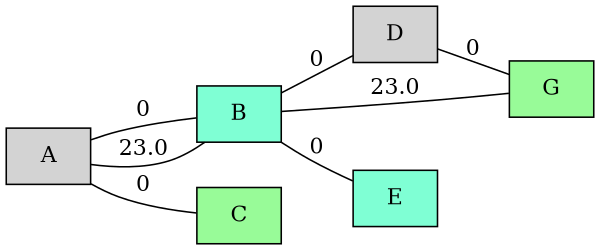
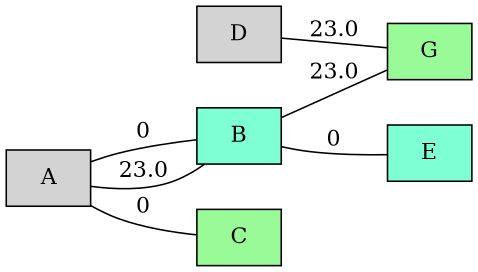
(473, 49) -> (334, 30)
(317, 74) -> none
